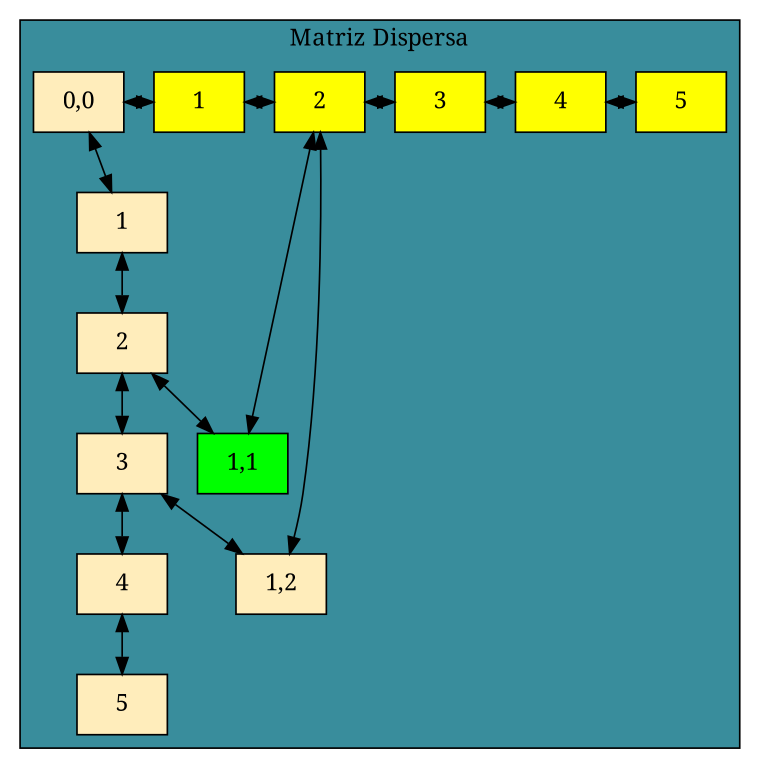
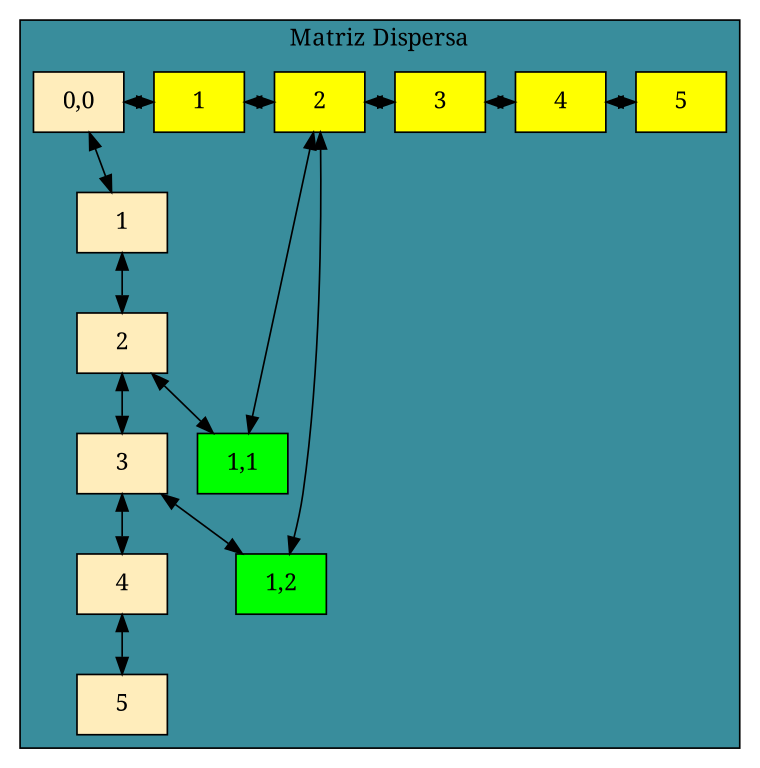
(281, 584) -> (281, 584)
